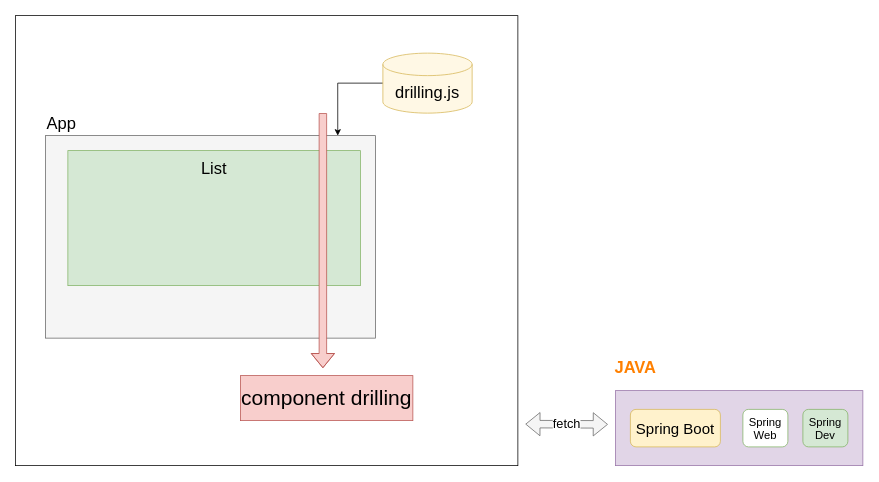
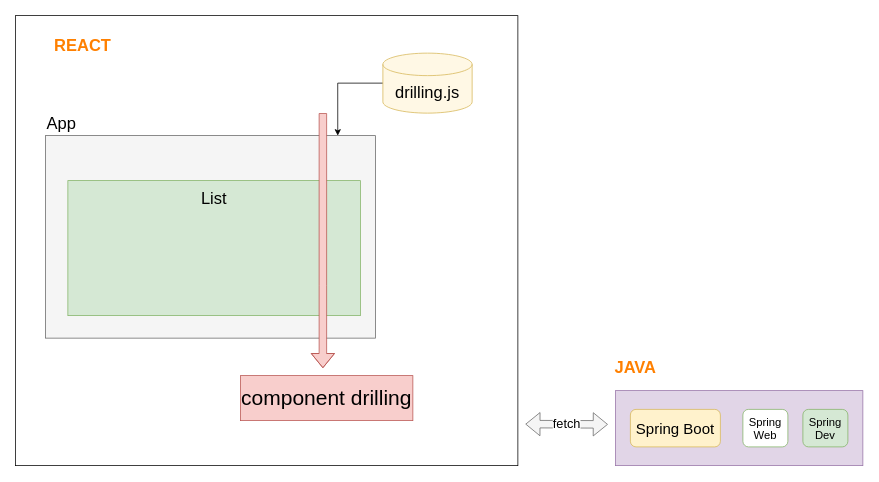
none -> (83, 45)
(214, 218) -> (214, 248)
